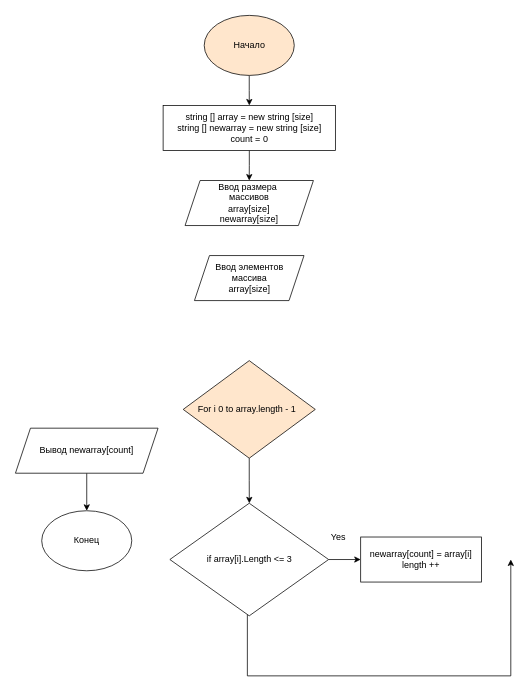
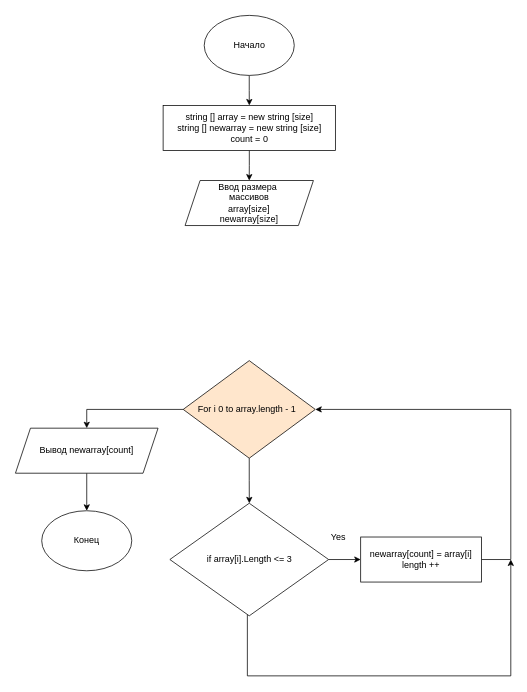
(249, 45) -> (249, 45)
(249, 278) -> none
none -> (129, 409)
none -> (505, 409)
